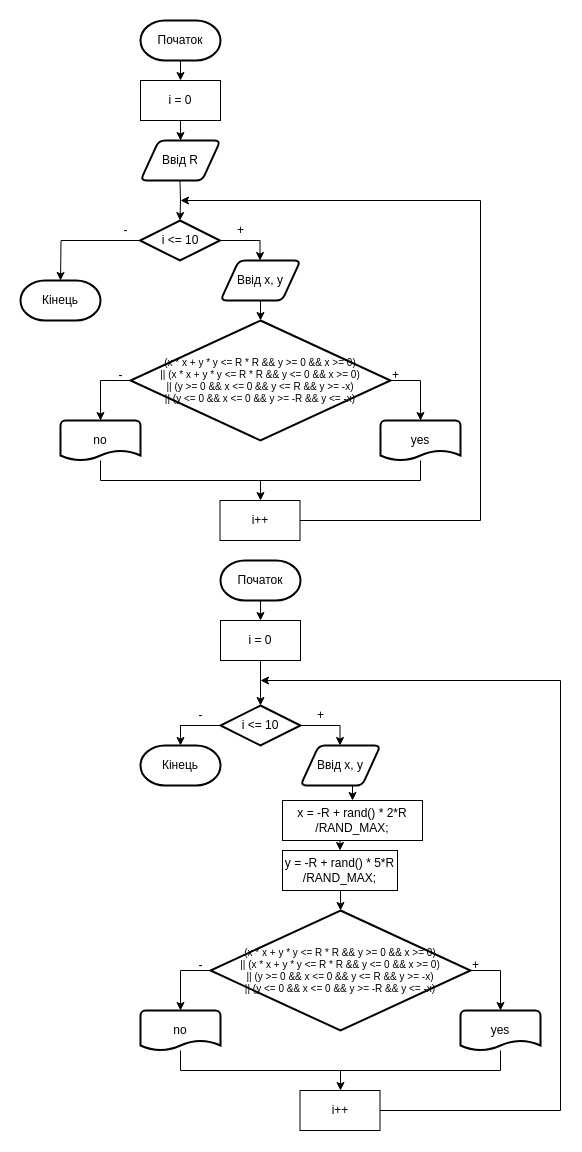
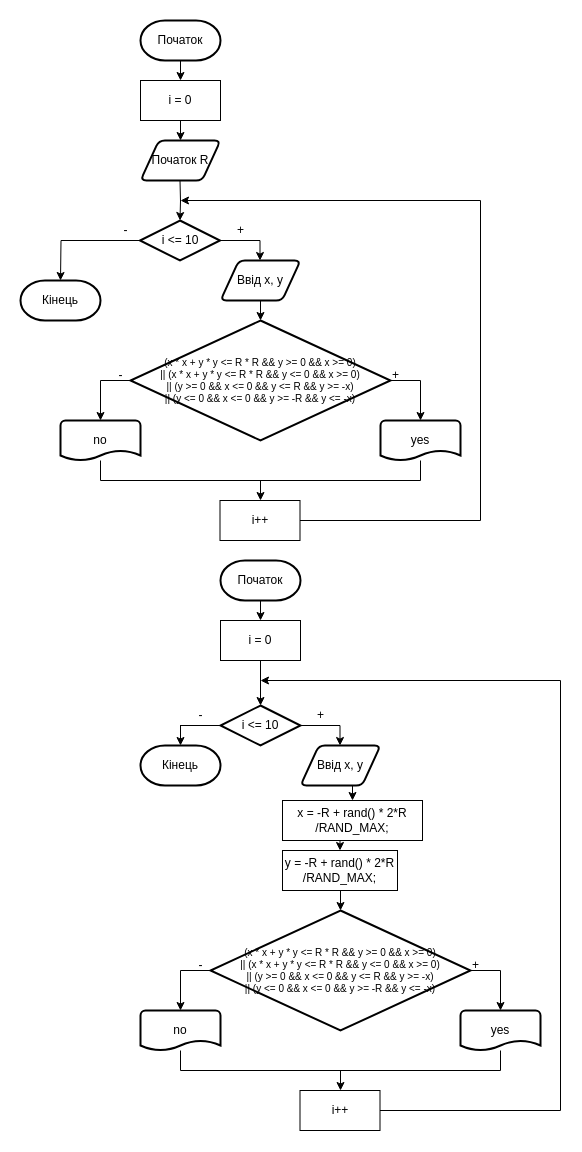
(181, 161) -> (181, 161)
(340, 871) -> (340, 871)
